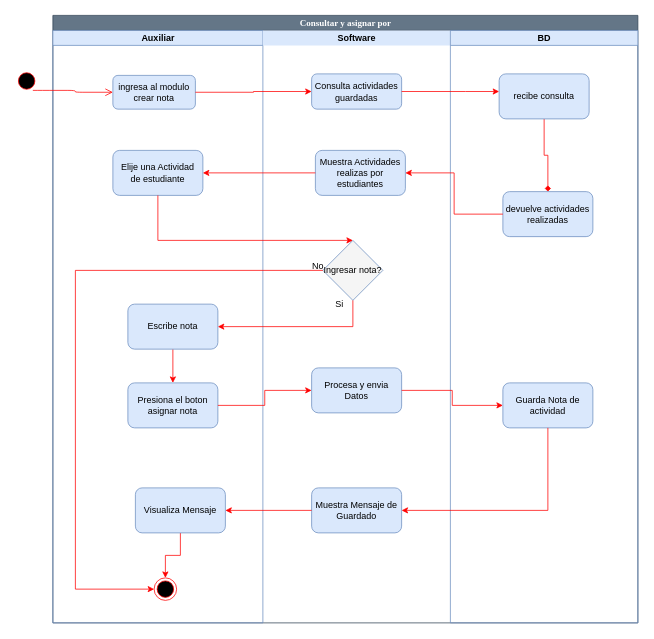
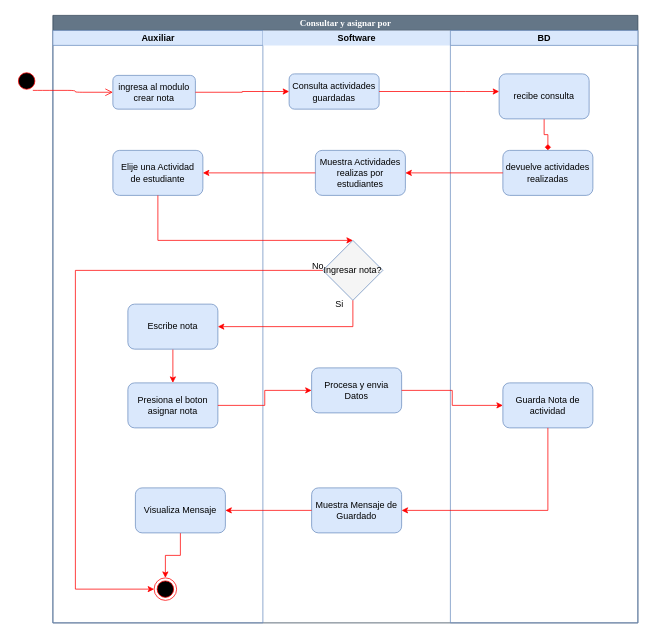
(357, 92) -> (334, 92)
(548, 214) -> (548, 173)
